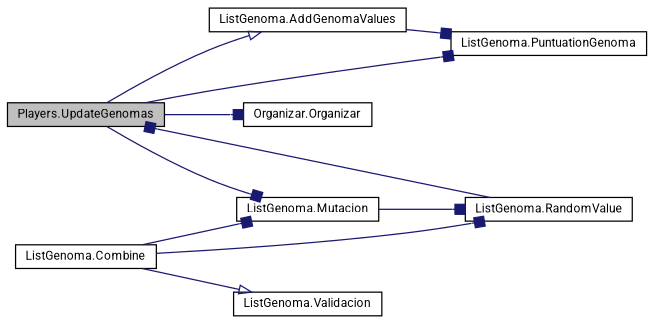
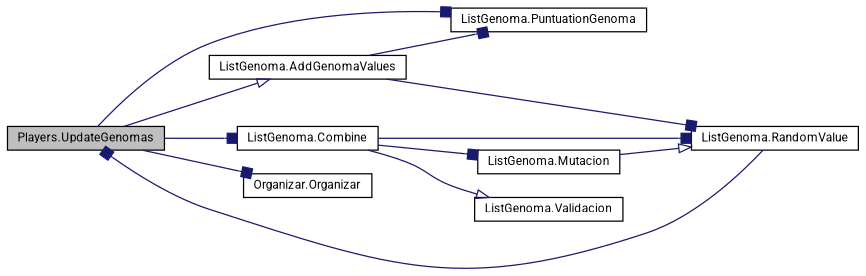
none -> (535, 102)
(176, 164) -> (194, 138)
(416, 209) -> (649, 151)
